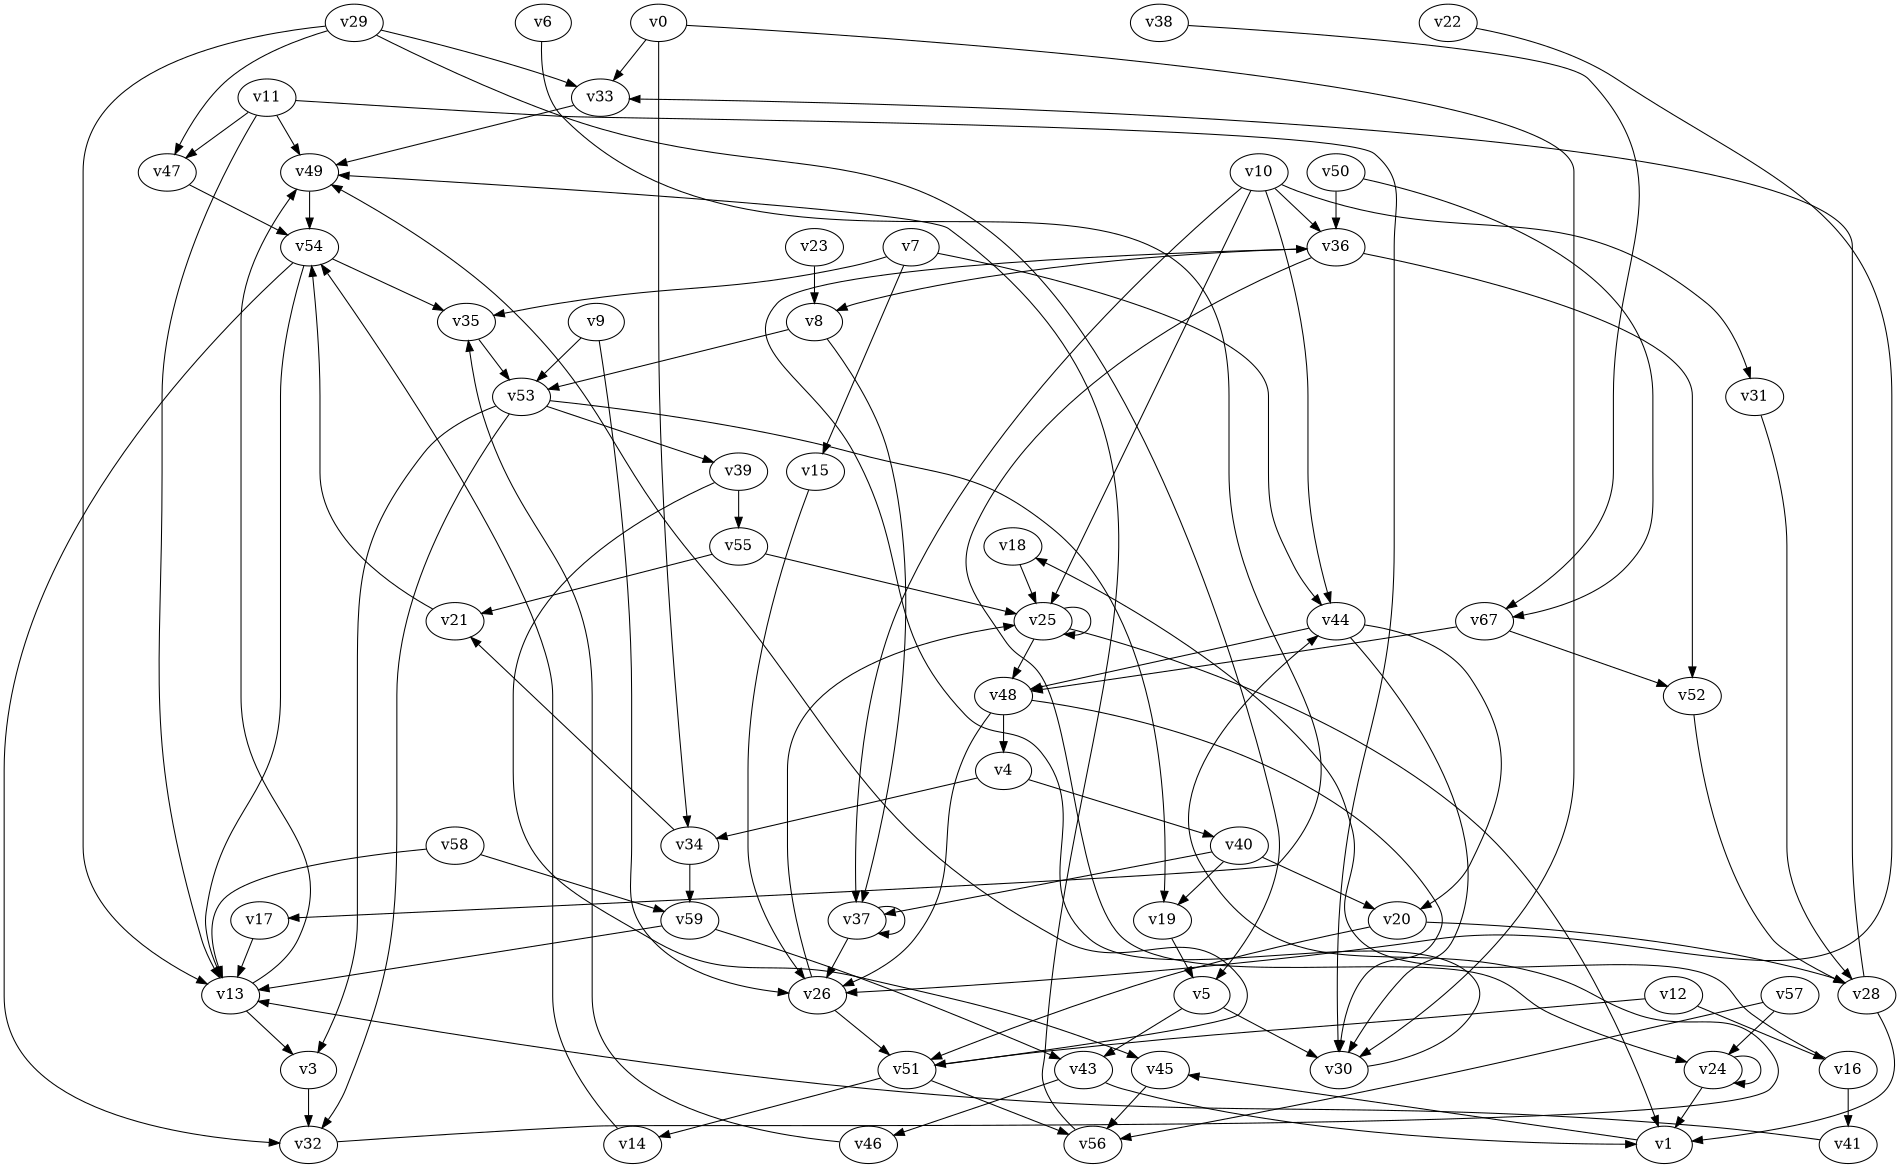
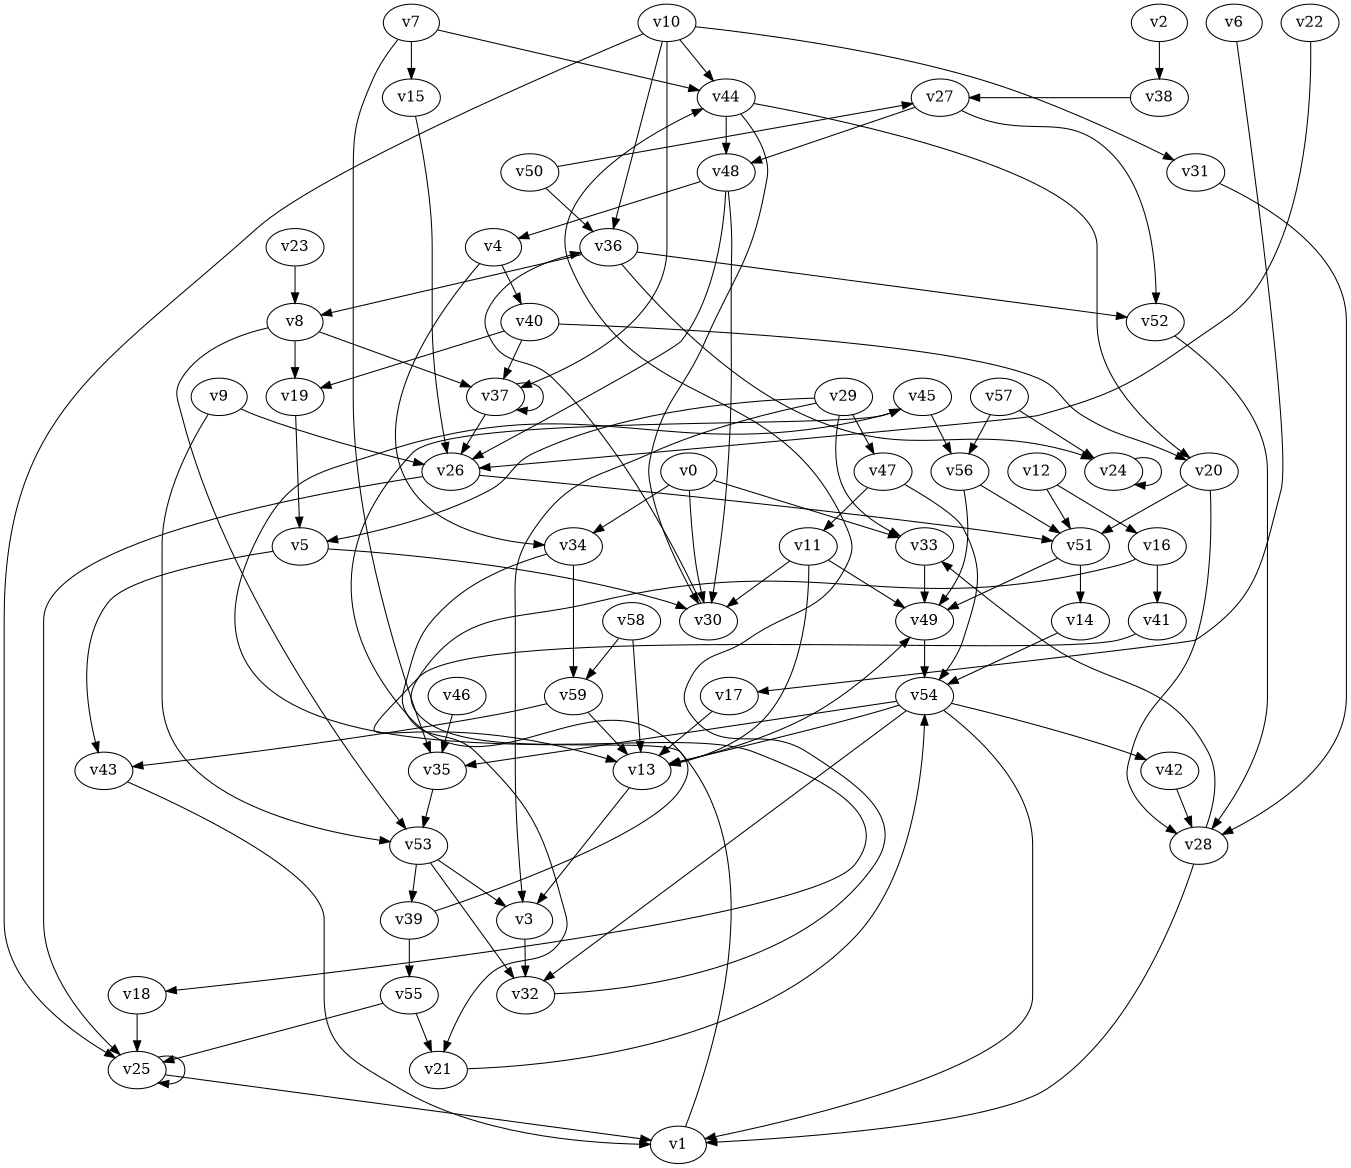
none -> (1159, 23)
(221, 132) -> (848, 507)
(83, 448) -> (522, 552)
(1017, 504) -> (295, 354)
(1485, 621) -> (940, 98)
(1027, 653) -> none
none -> (1170, 771)
(1695, 1098) -> (1025, 1015)
(977, 1107) -> none
(998, 1107) -> (1016, 506)
